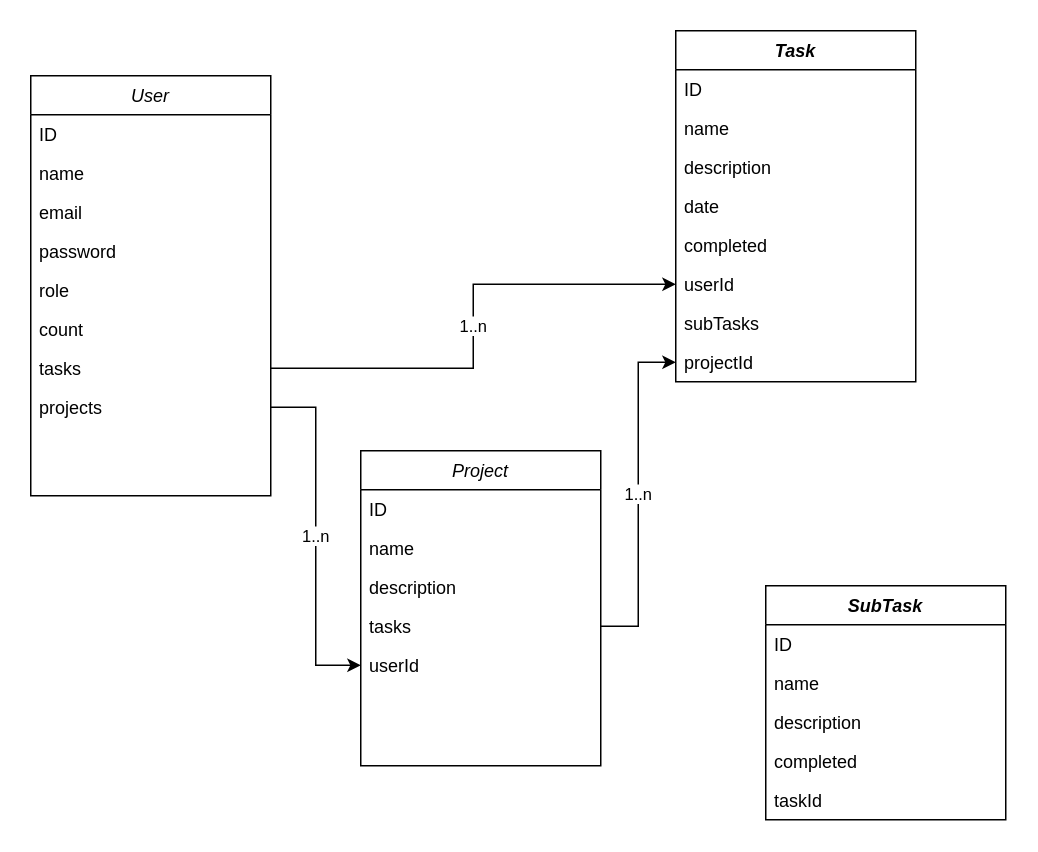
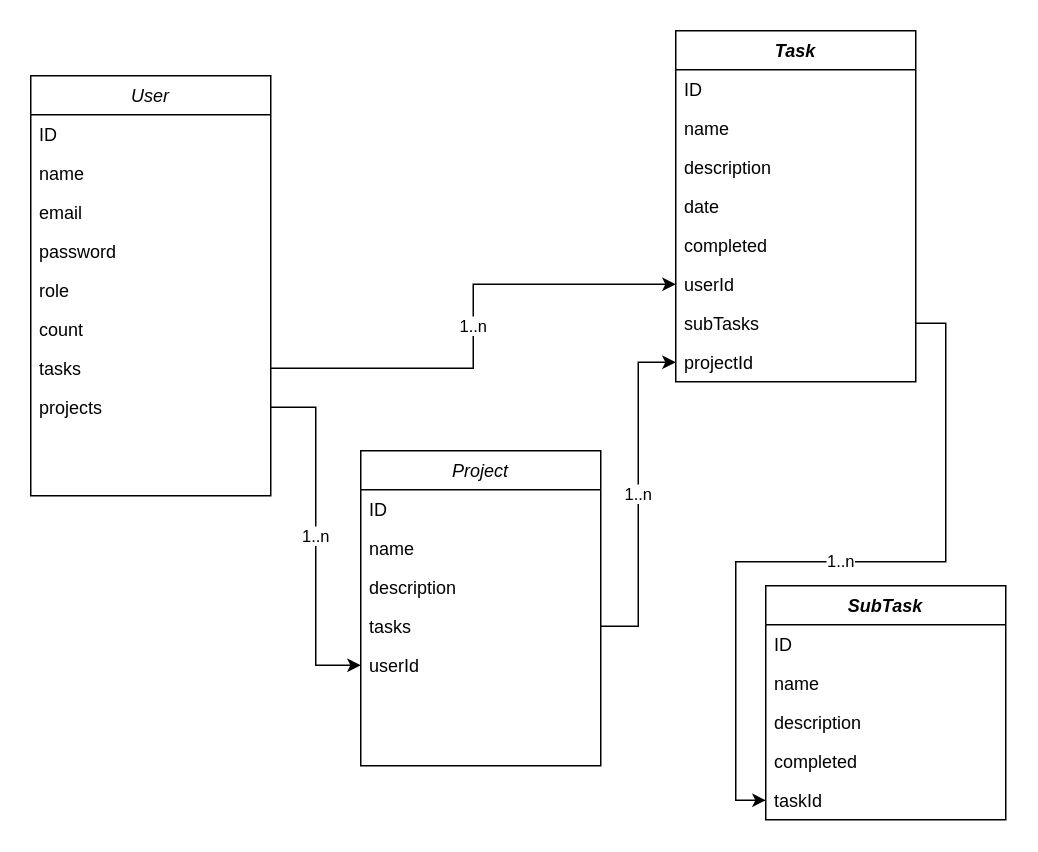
none -> (946, 479)
